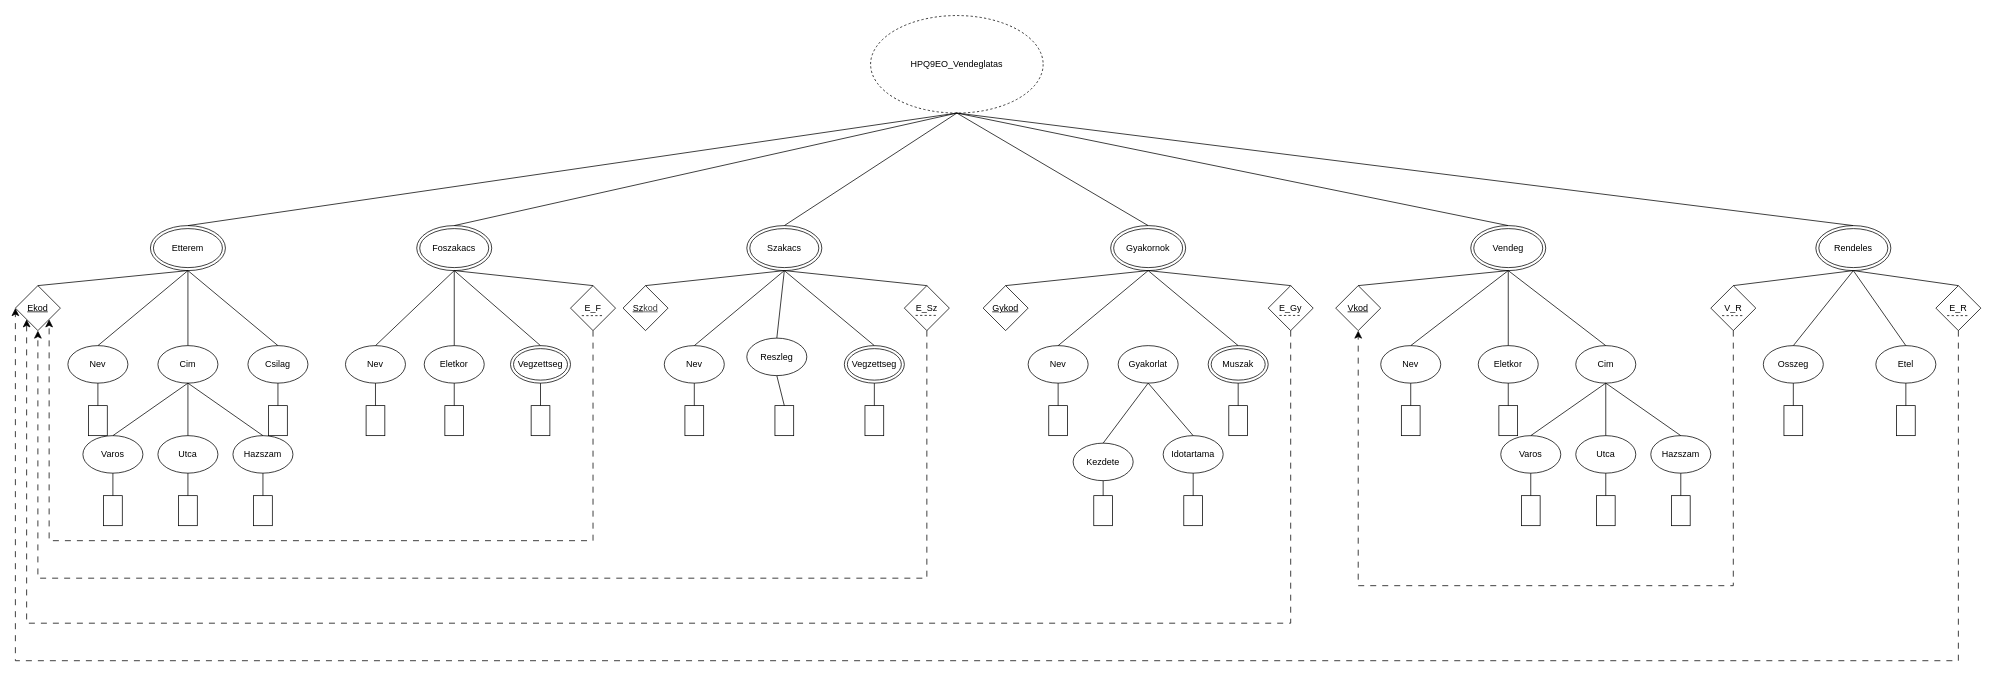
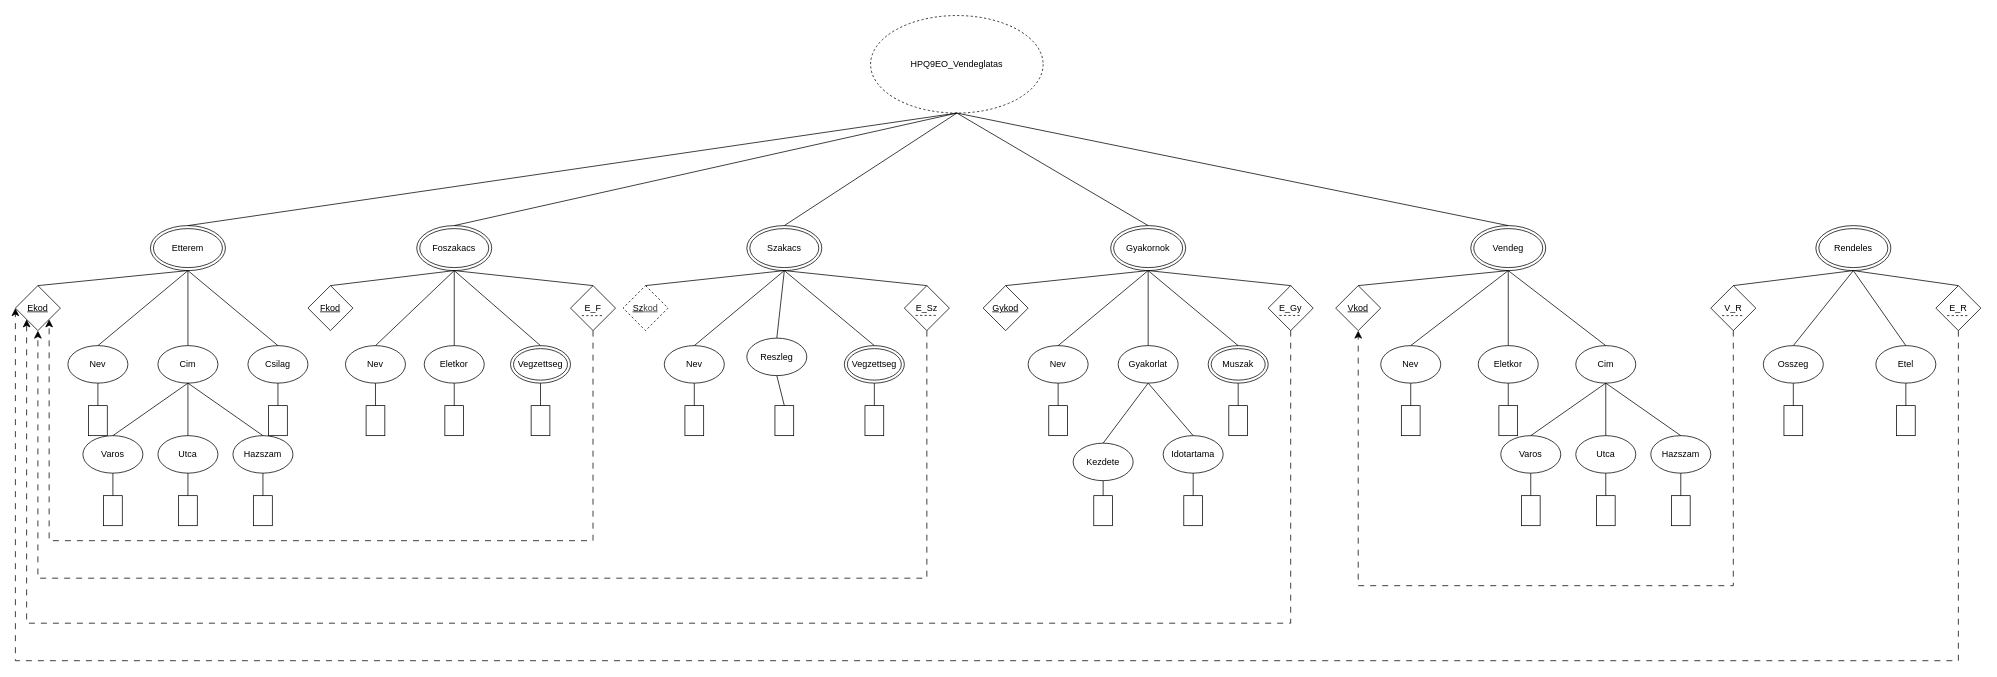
(1414, 170) -> none
none -> (390, 278)
none -> (330, 308)
(645, 308) -> (645, 308)
none -> (1148, 310)
